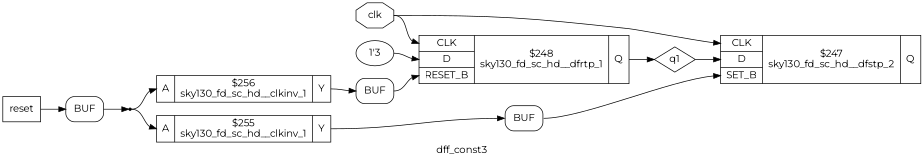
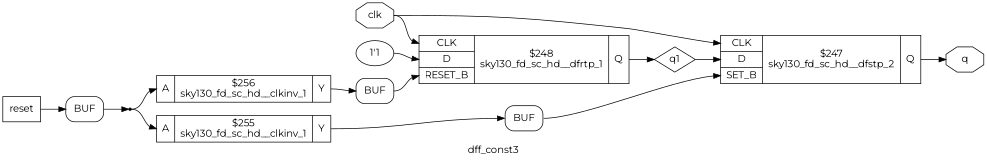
(375, 53) -> (375, 53)
none -> (965, 59)
